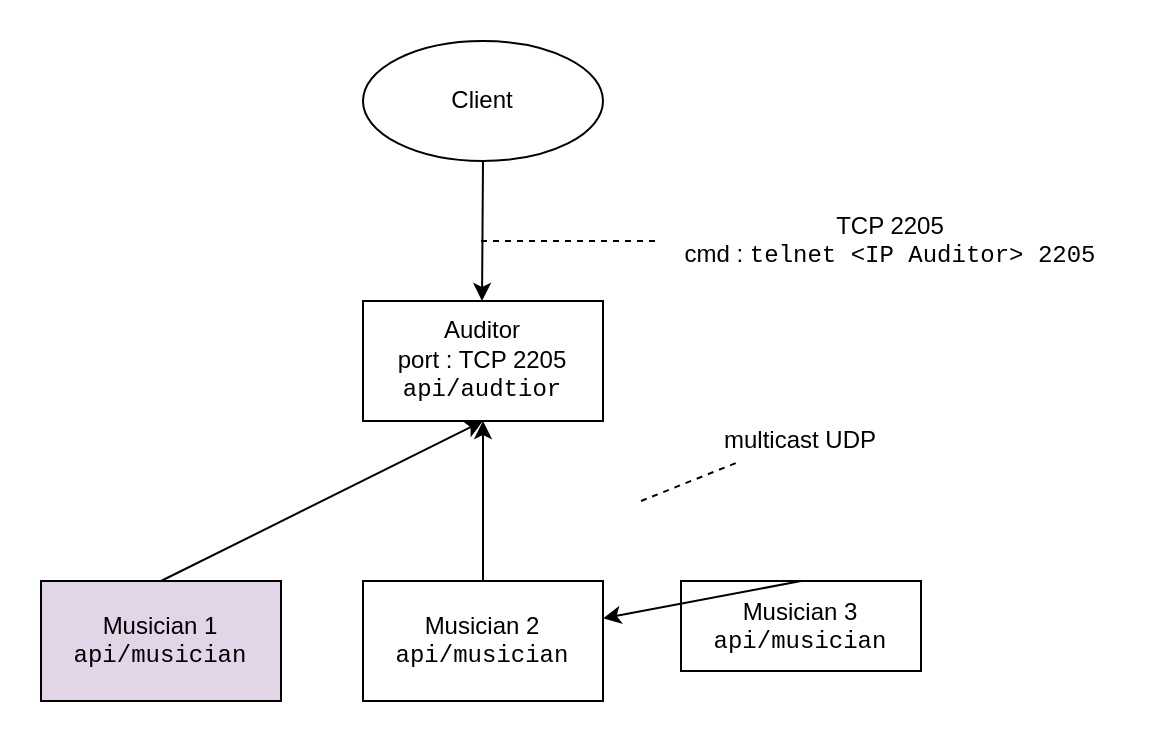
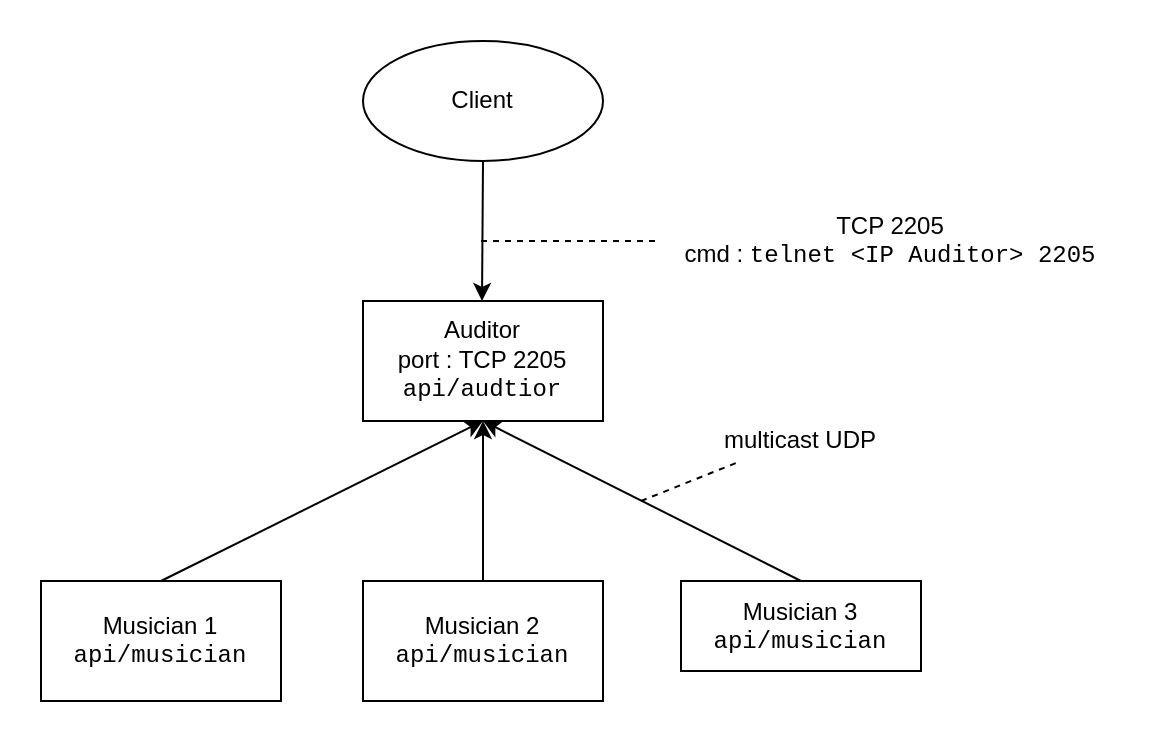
(708, 599) -> (648, 504)
(161, 641) -> (161, 641)
